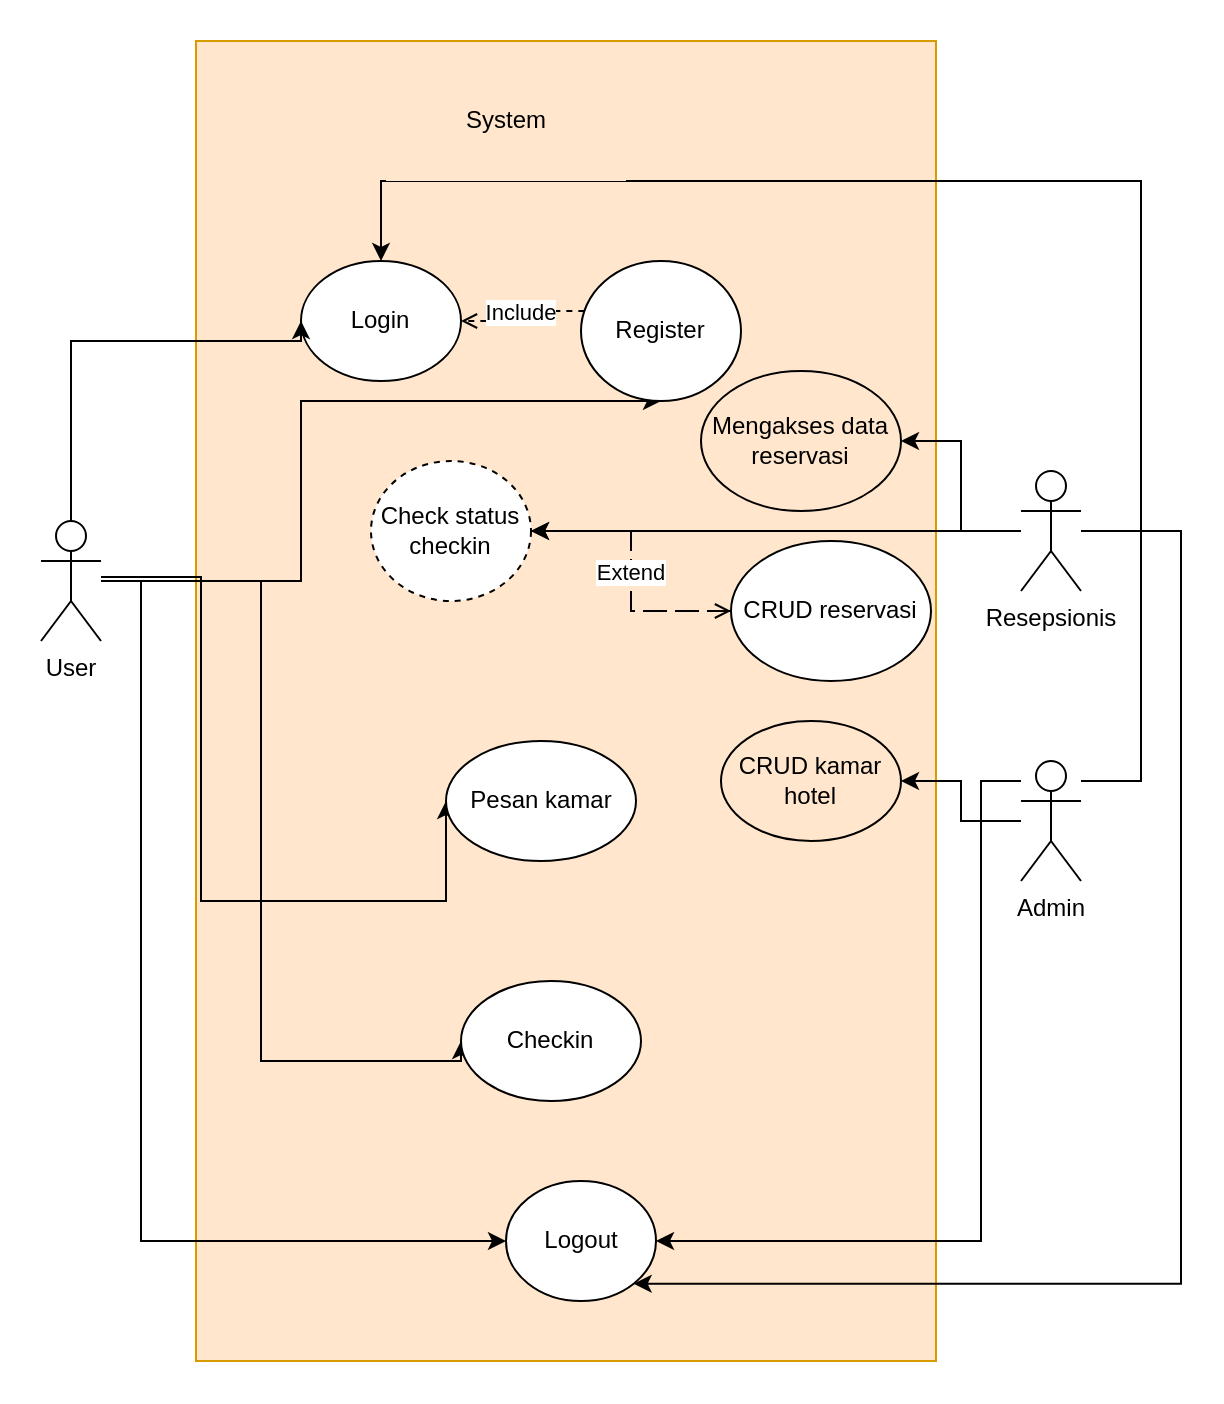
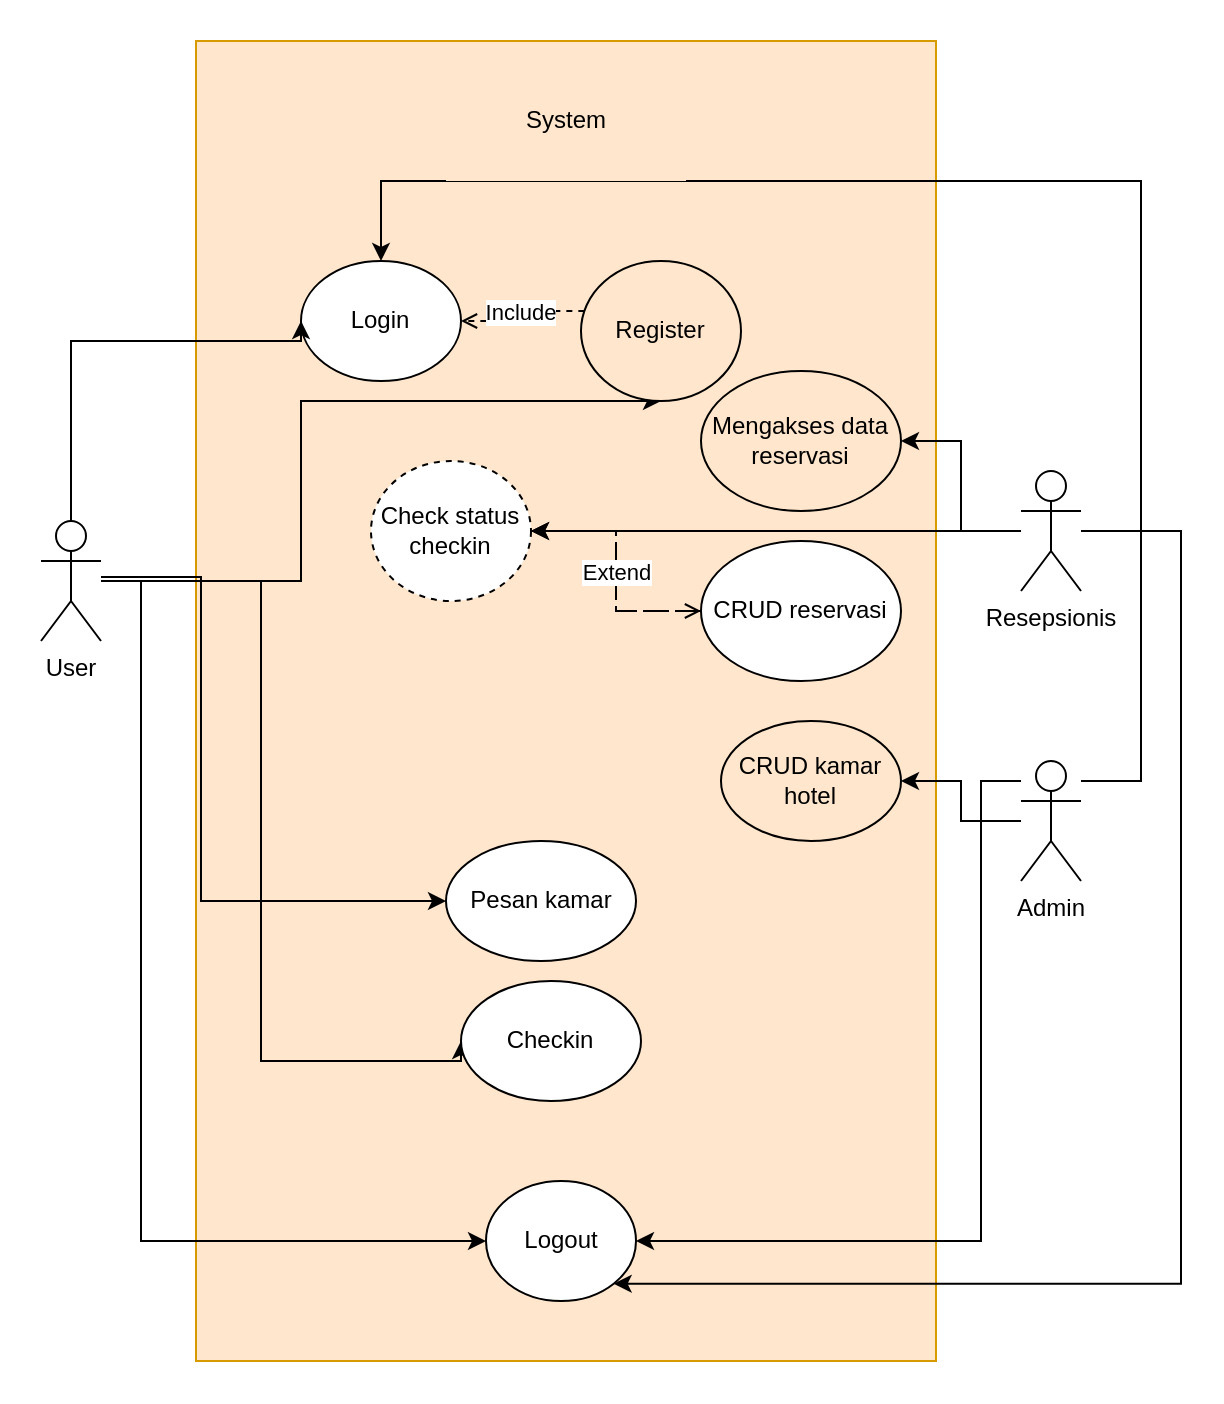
(506, 121) -> (566, 121)
(661, 331) -> (661, 331)
(831, 611) -> (801, 611)
(541, 801) -> (541, 901)
(581, 1241) -> (561, 1241)
